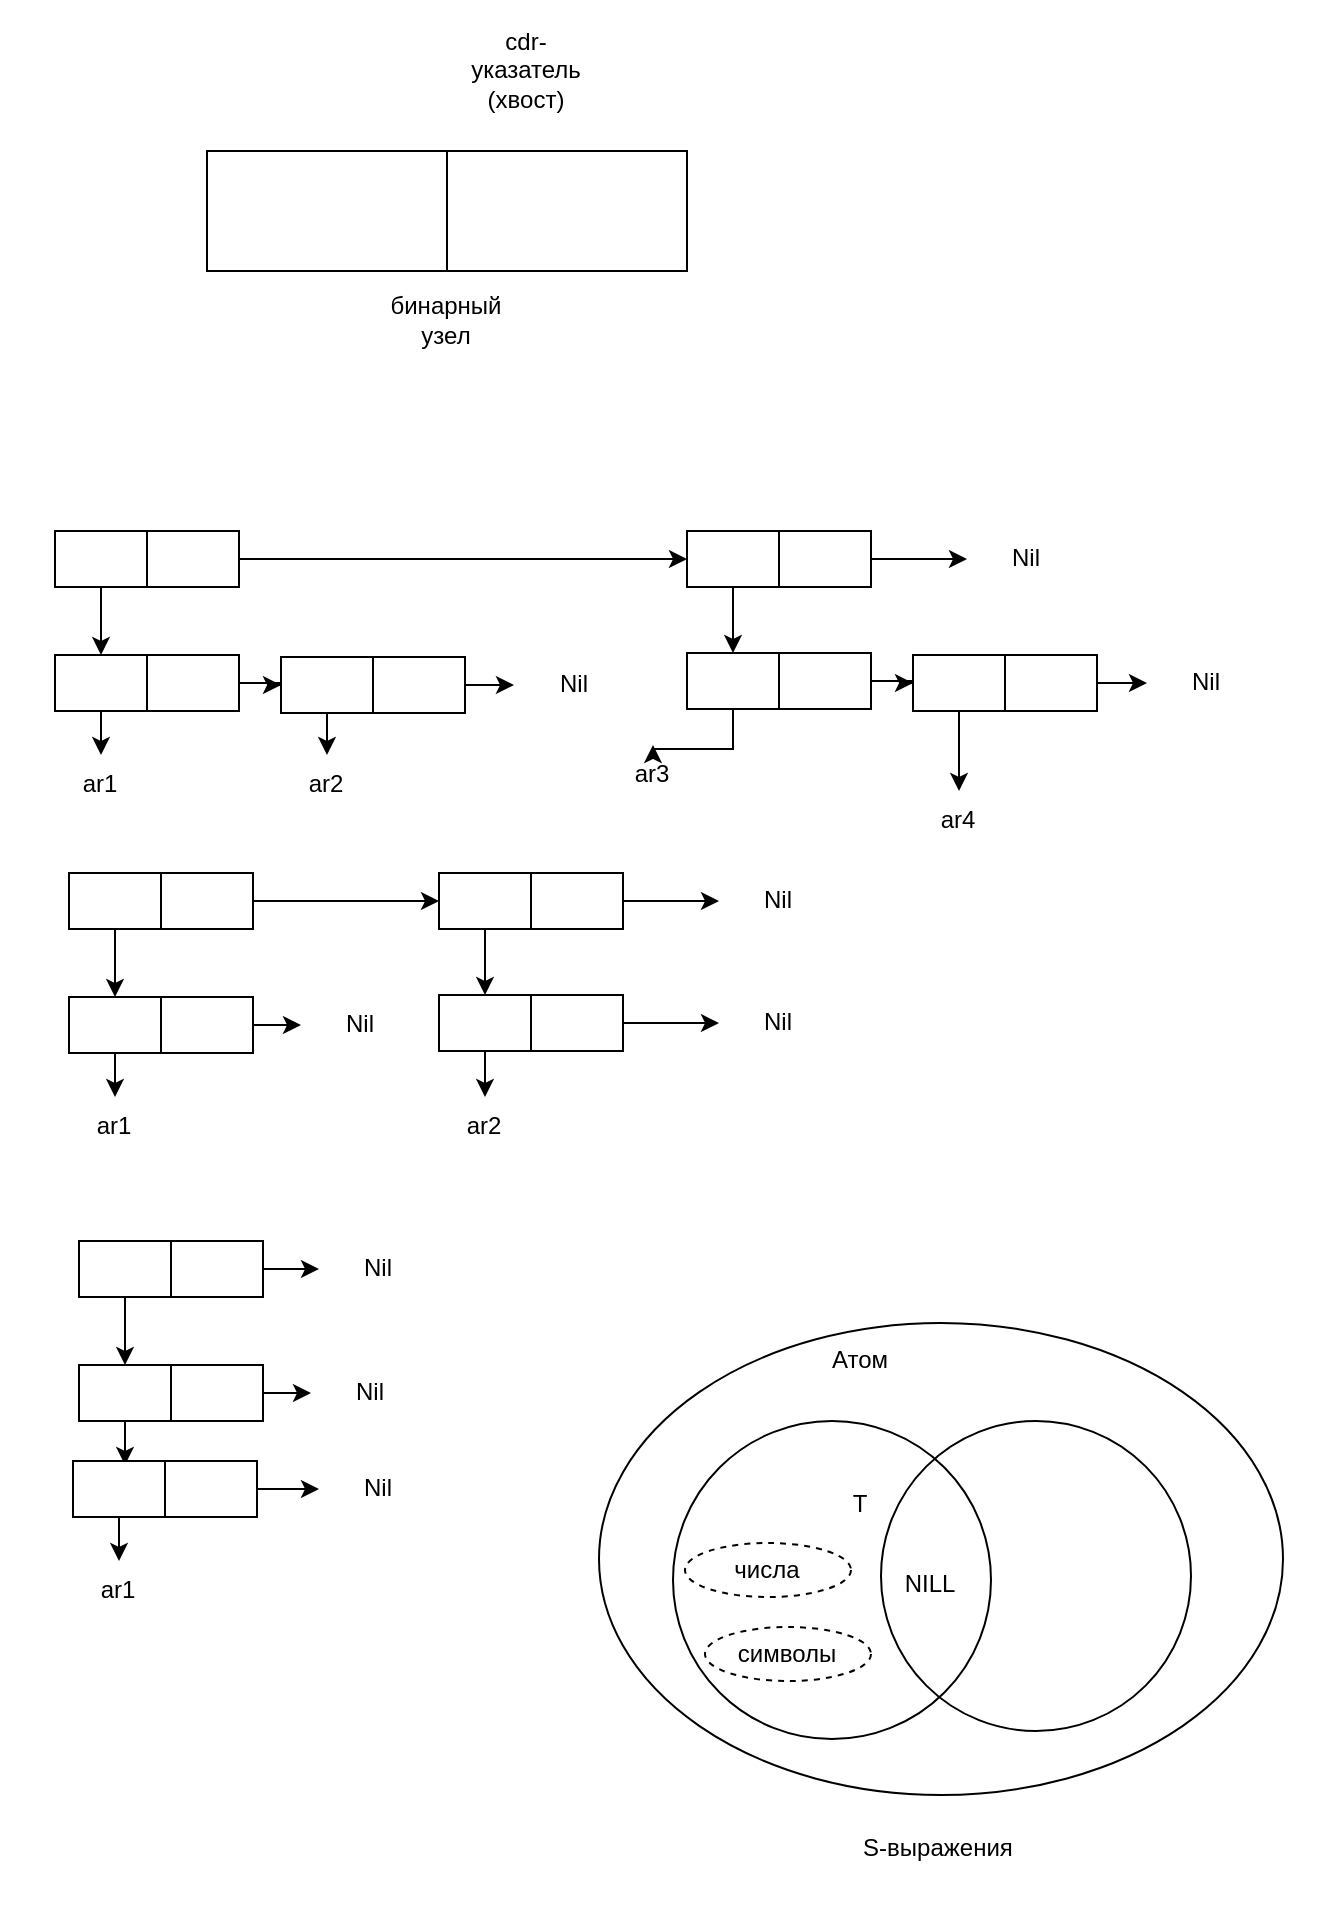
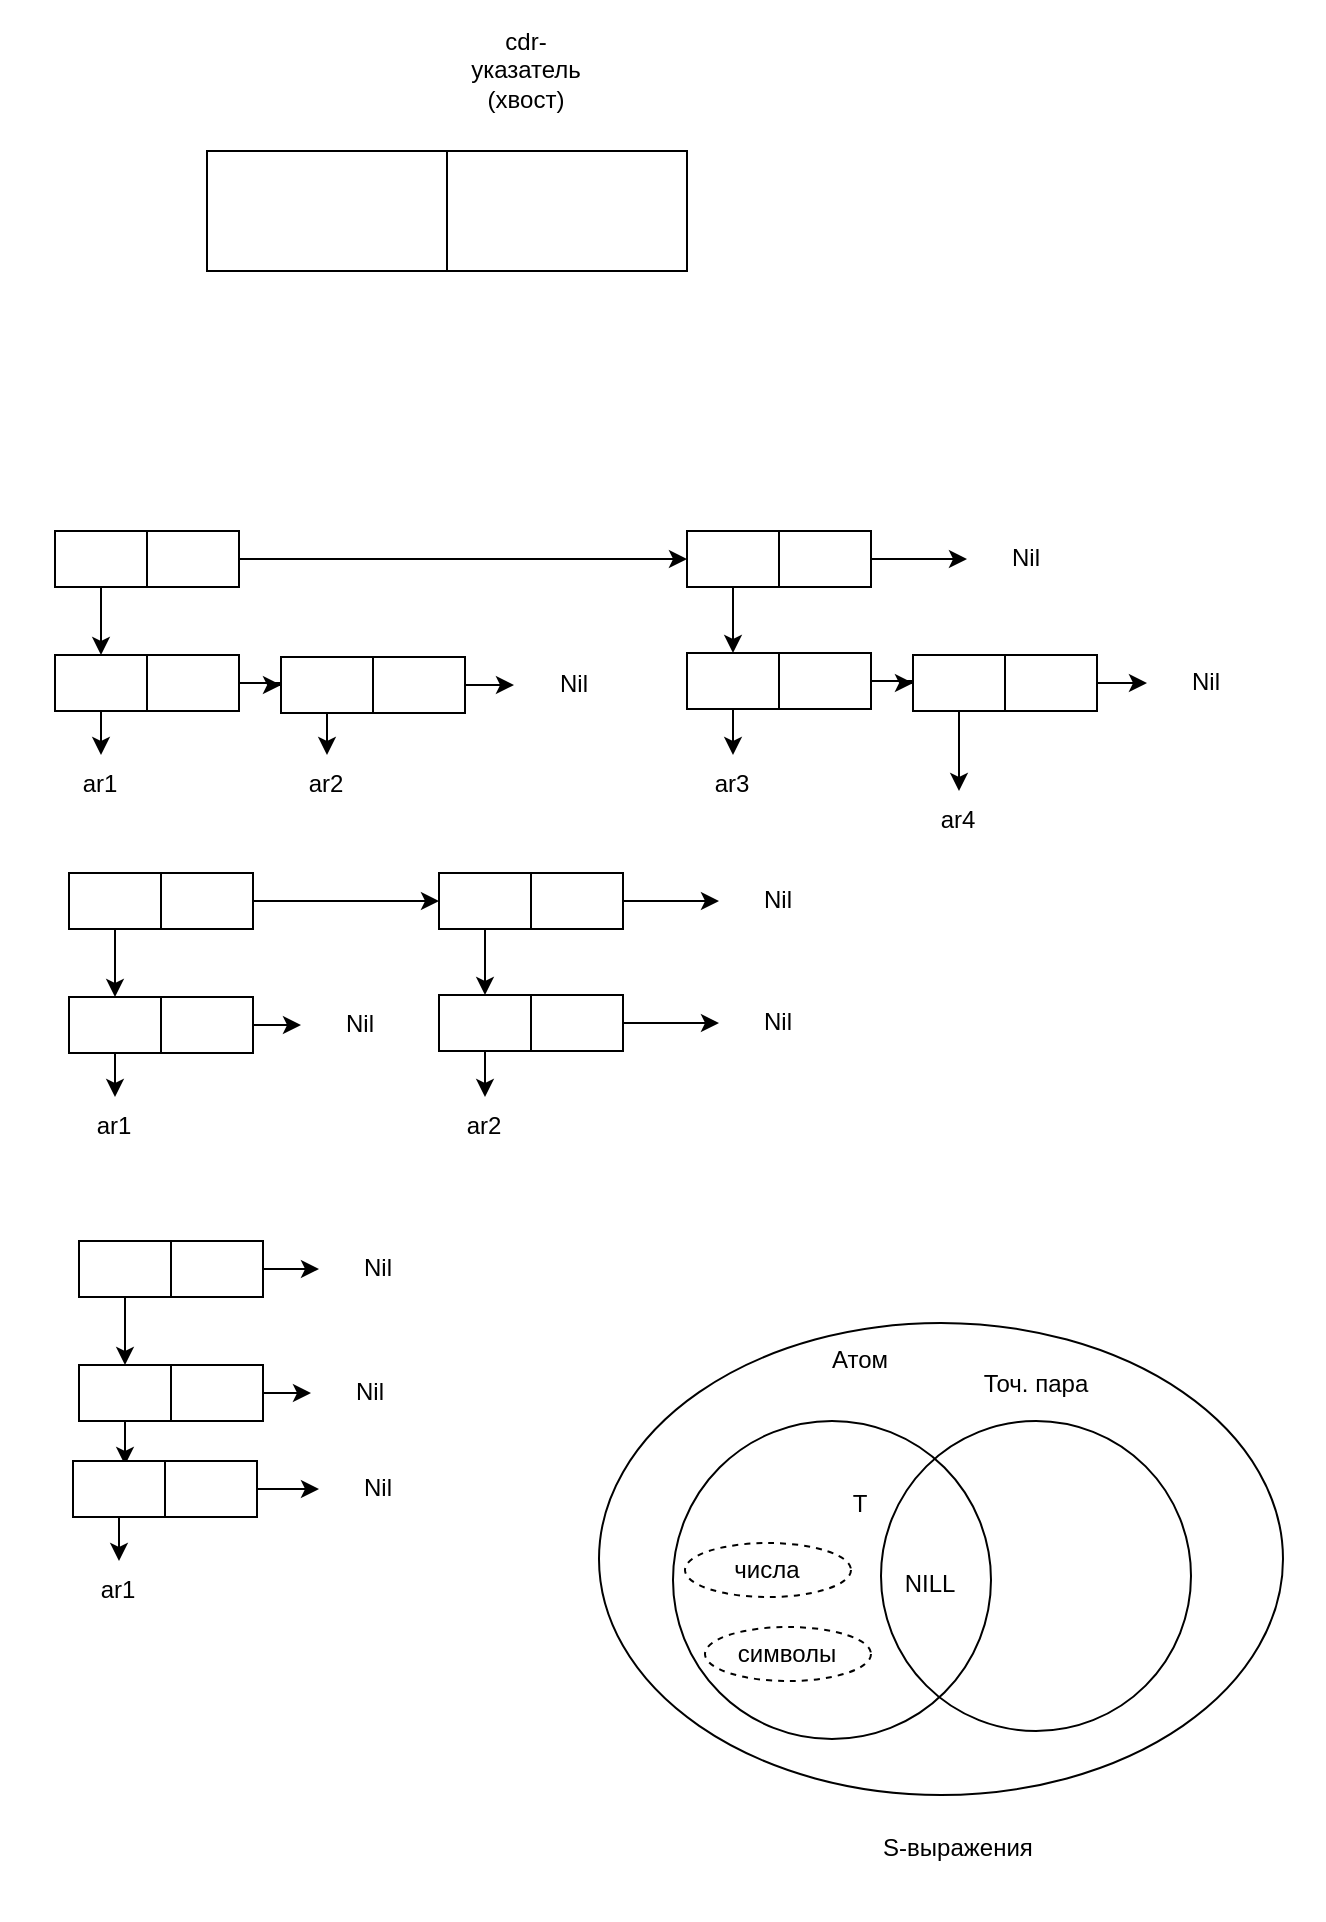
(447, 321) -> none
(653, 775) -> (733, 785)
none -> (1036, 1385)
(939, 1849) -> (959, 1849)
